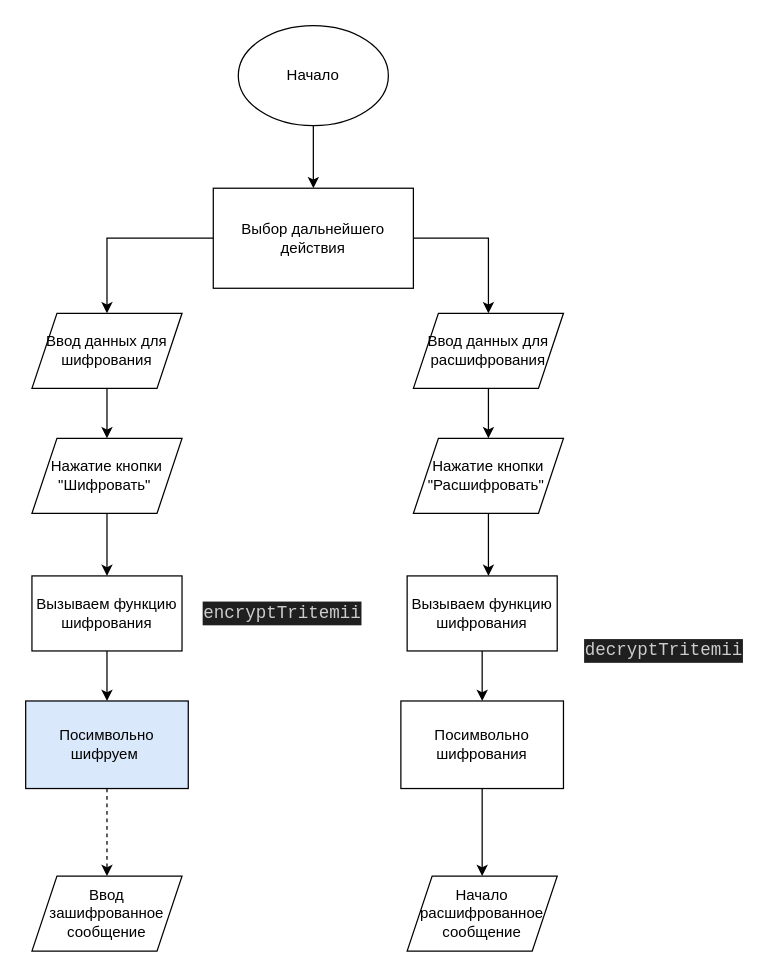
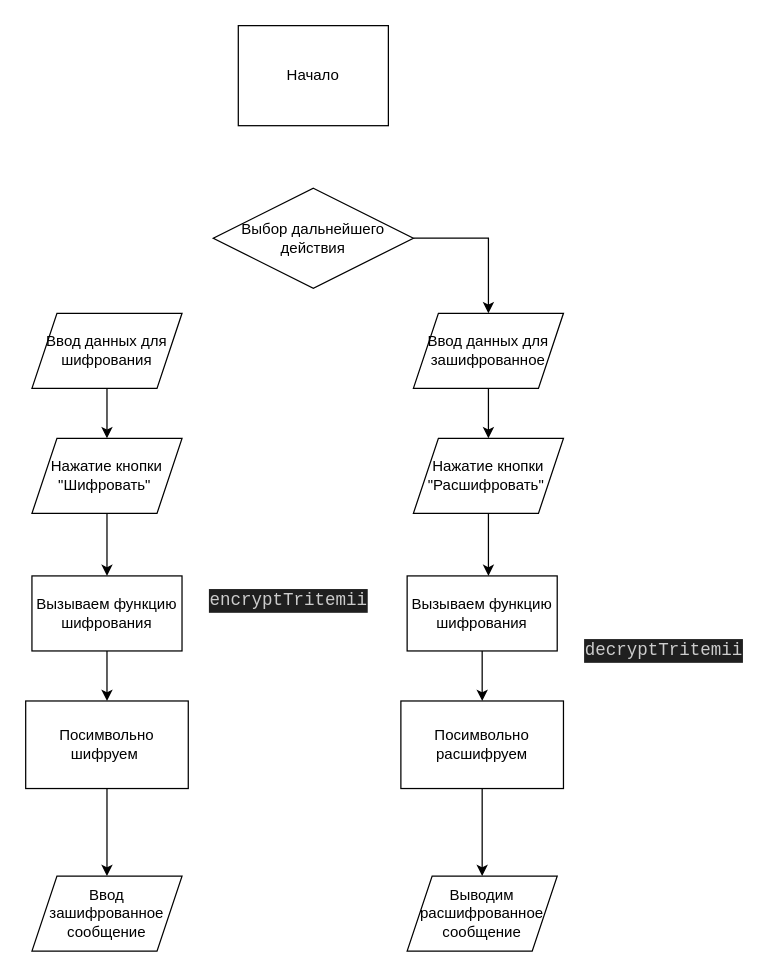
(313, 76) -> (313, 76)
(313, 153) -> none
(127, 238) -> none
(313, 238) -> (313, 238)
(488, 351) -> (488, 351)
(282, 613) -> (288, 601)
(107, 744) -> (107, 744)
(482, 744) -> (482, 744)
(107, 826) -> (107, 826)
(482, 913) -> (482, 913)
